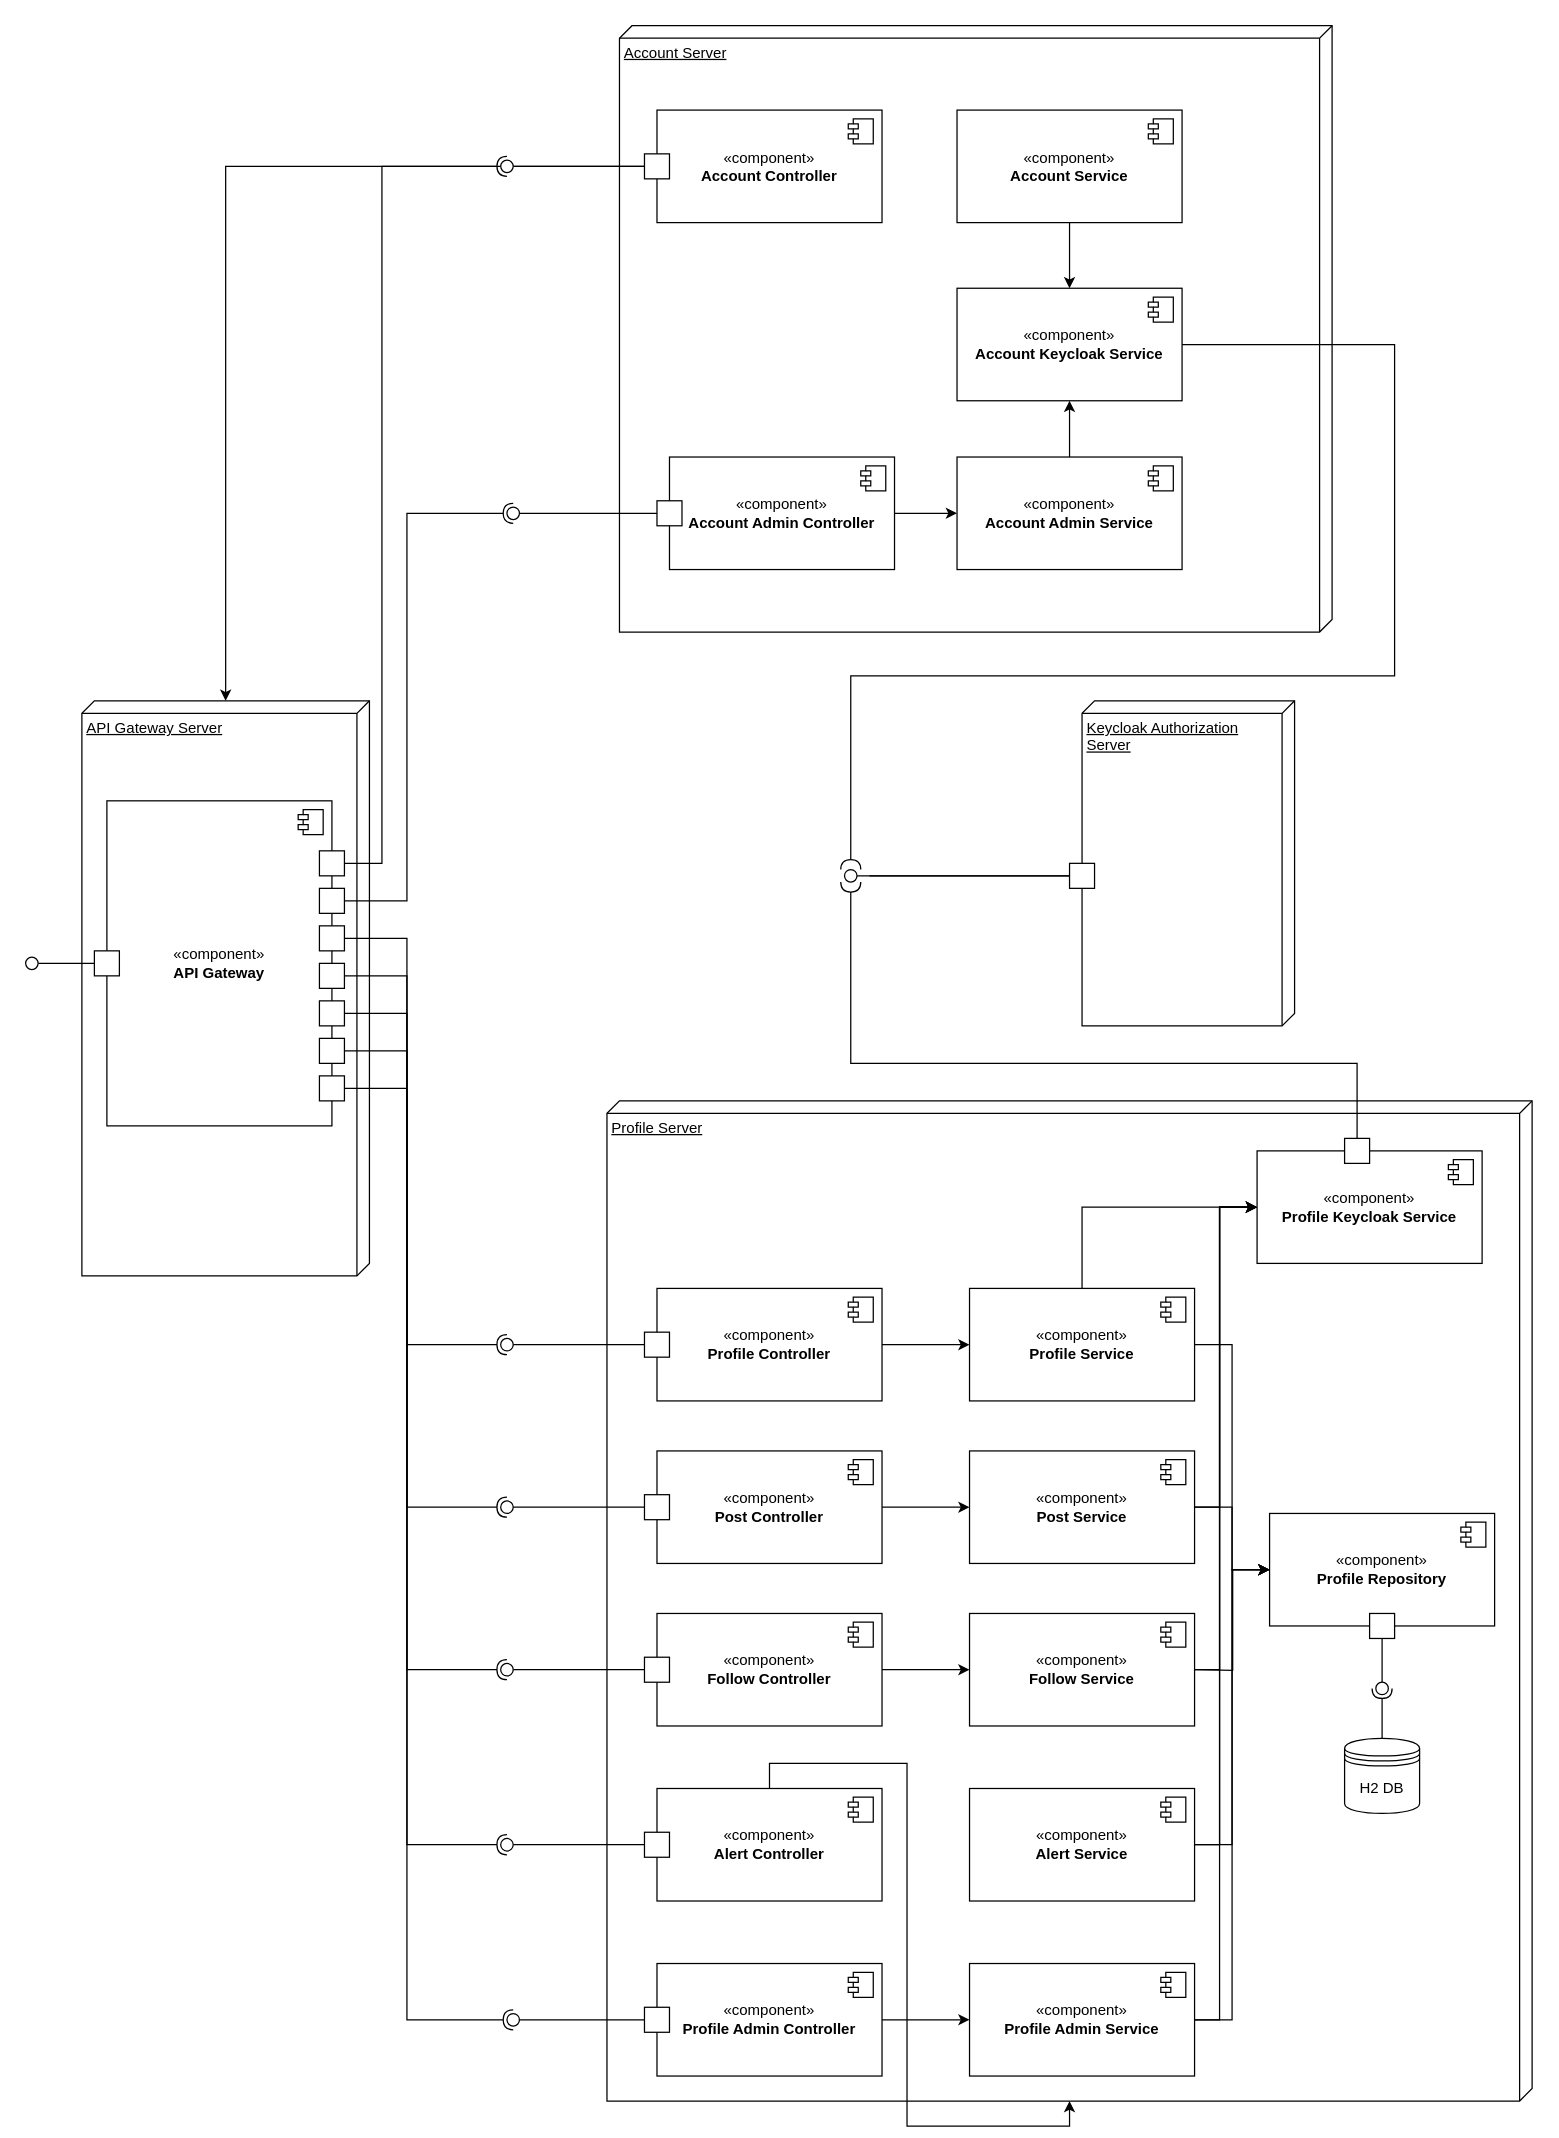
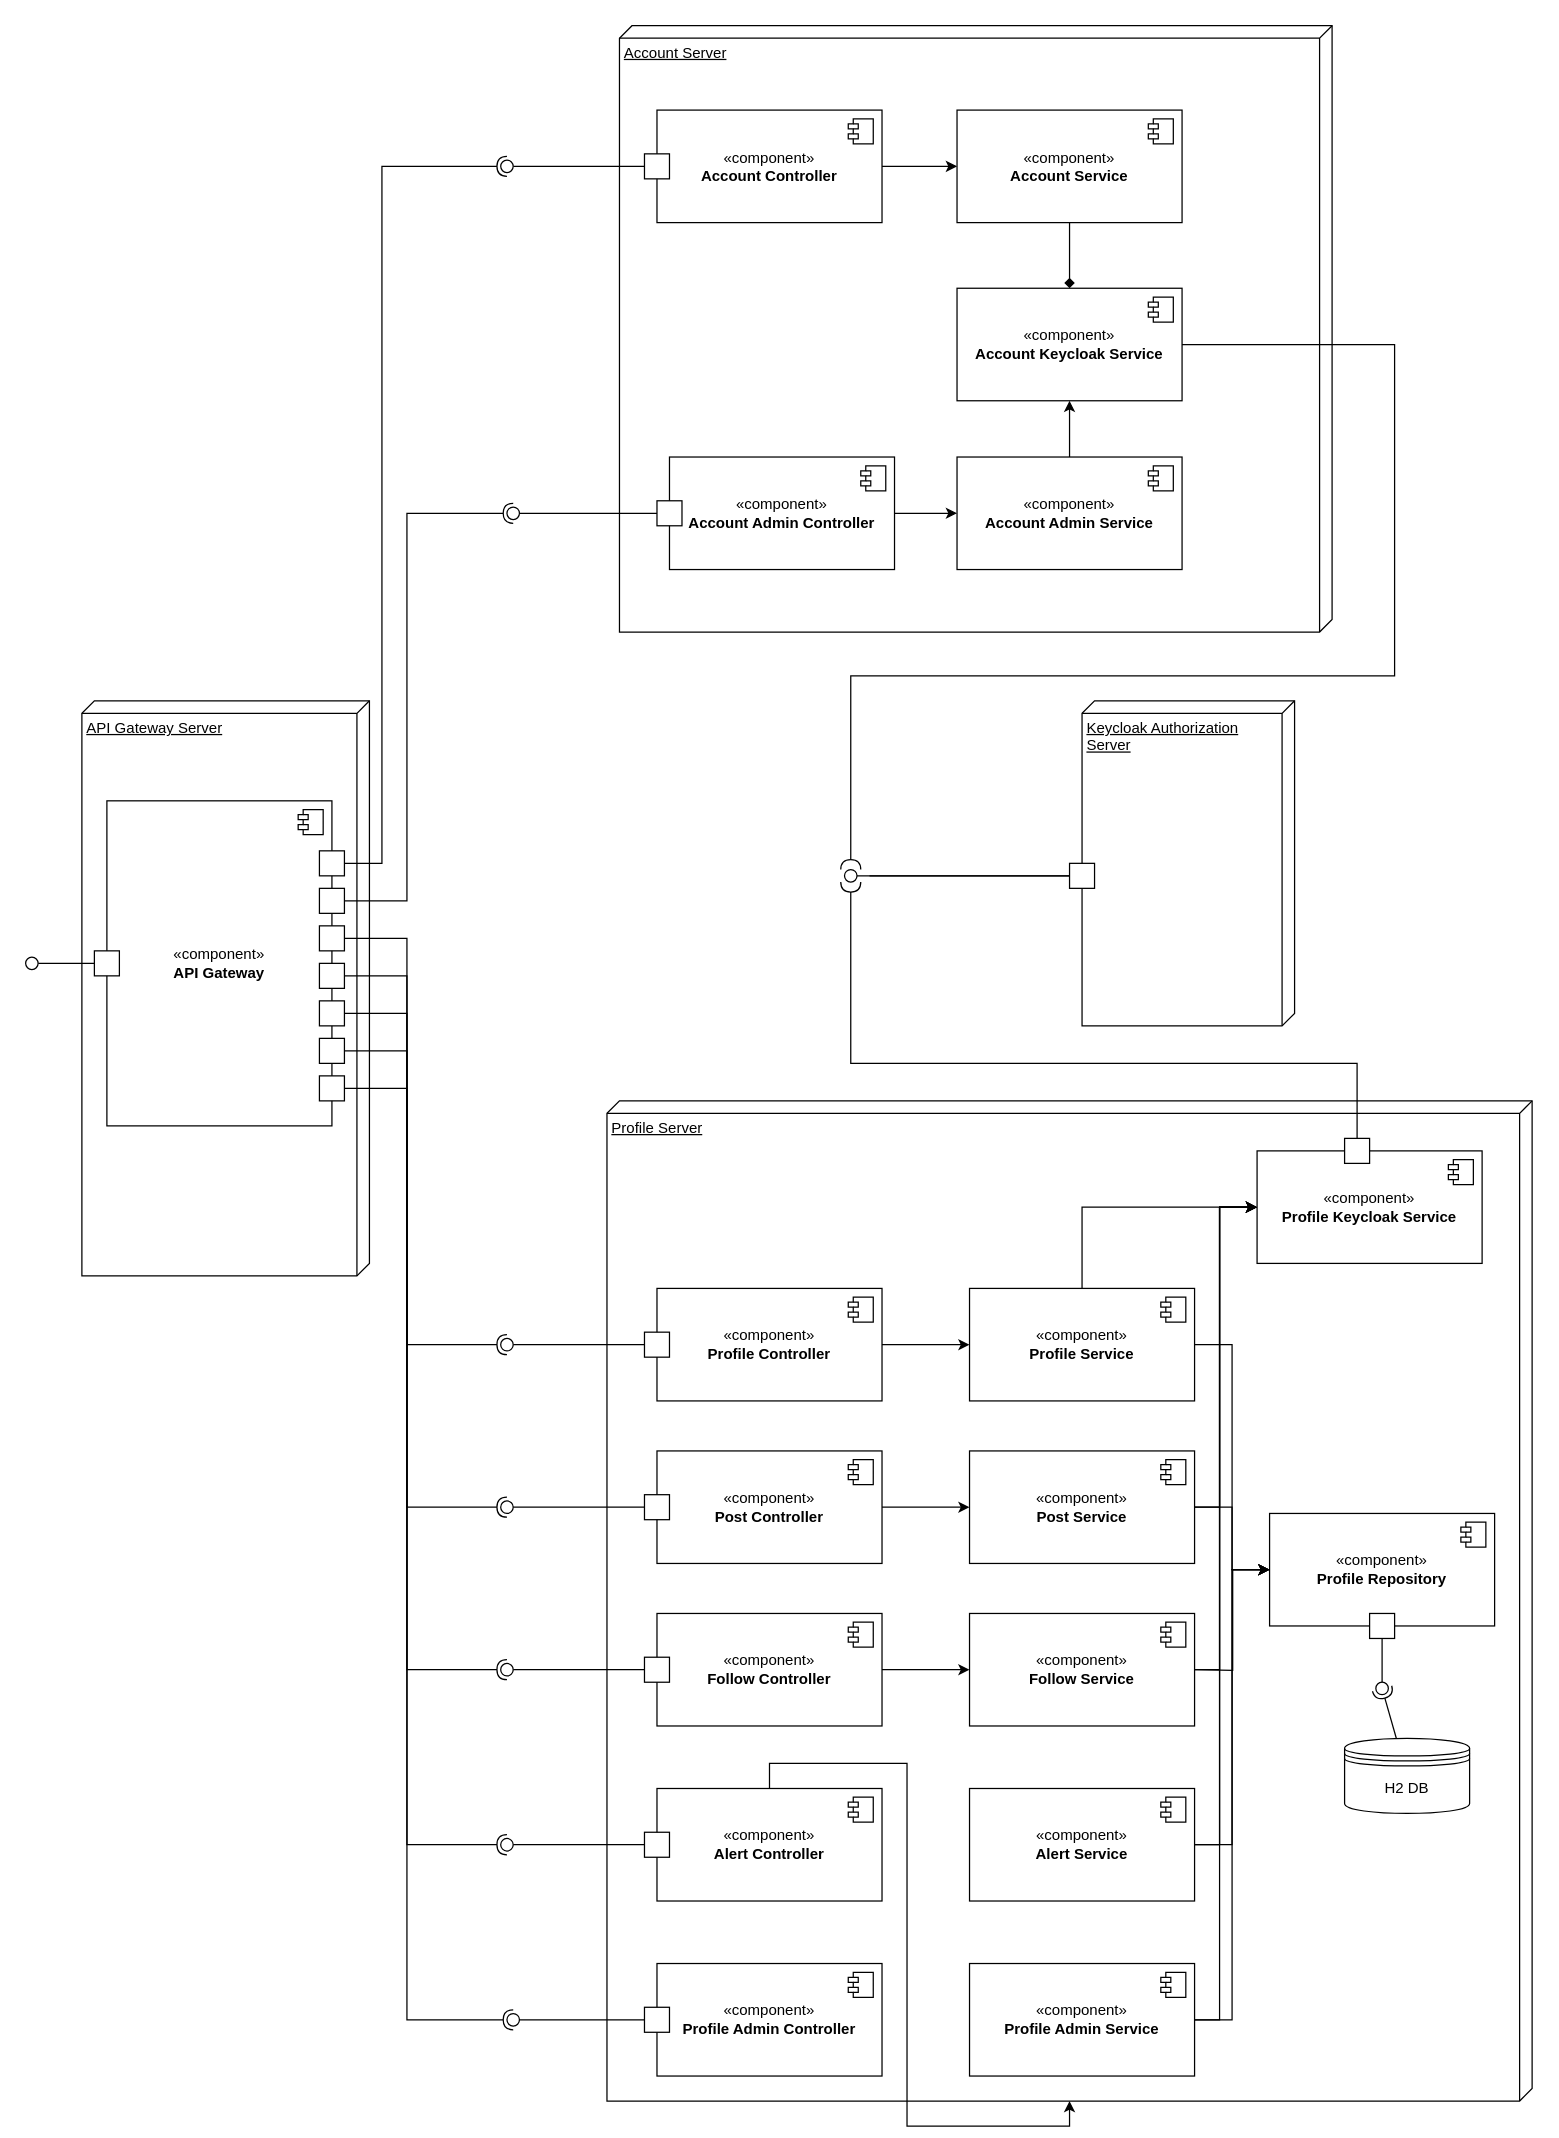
(1069, 278) -> (1069, 277)
(226, 353) -> (915, 166)
(1382, 1776) -> (1407, 1776)
(921, 2019) -> none
